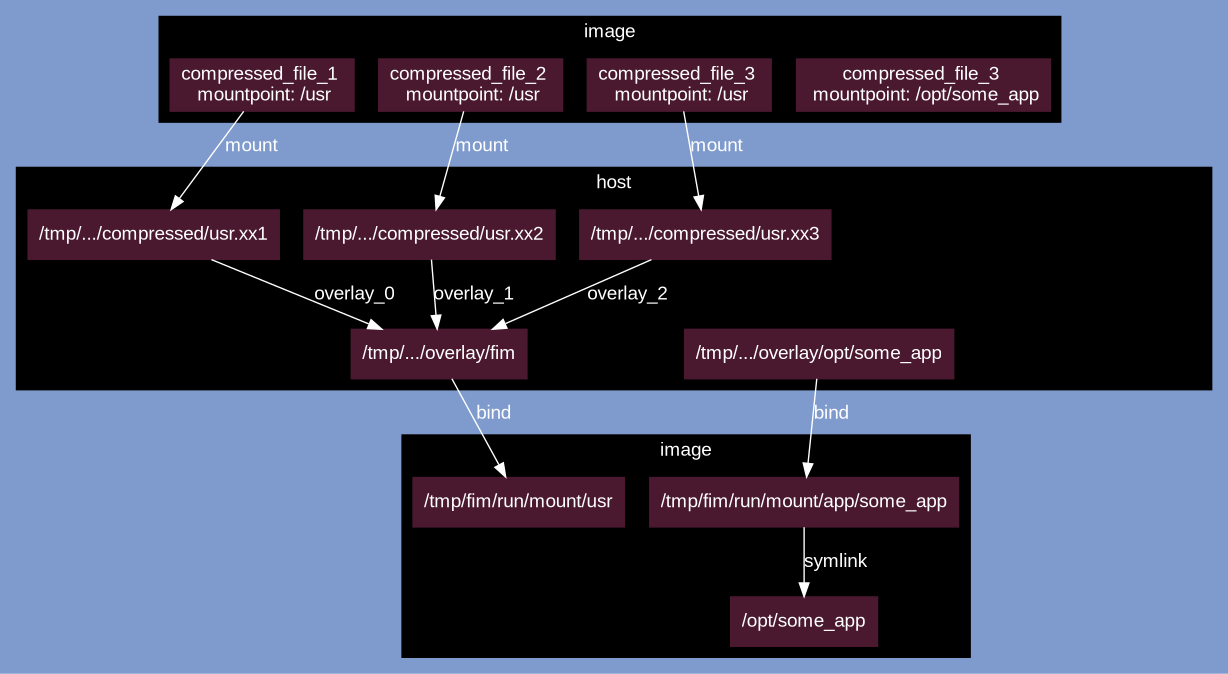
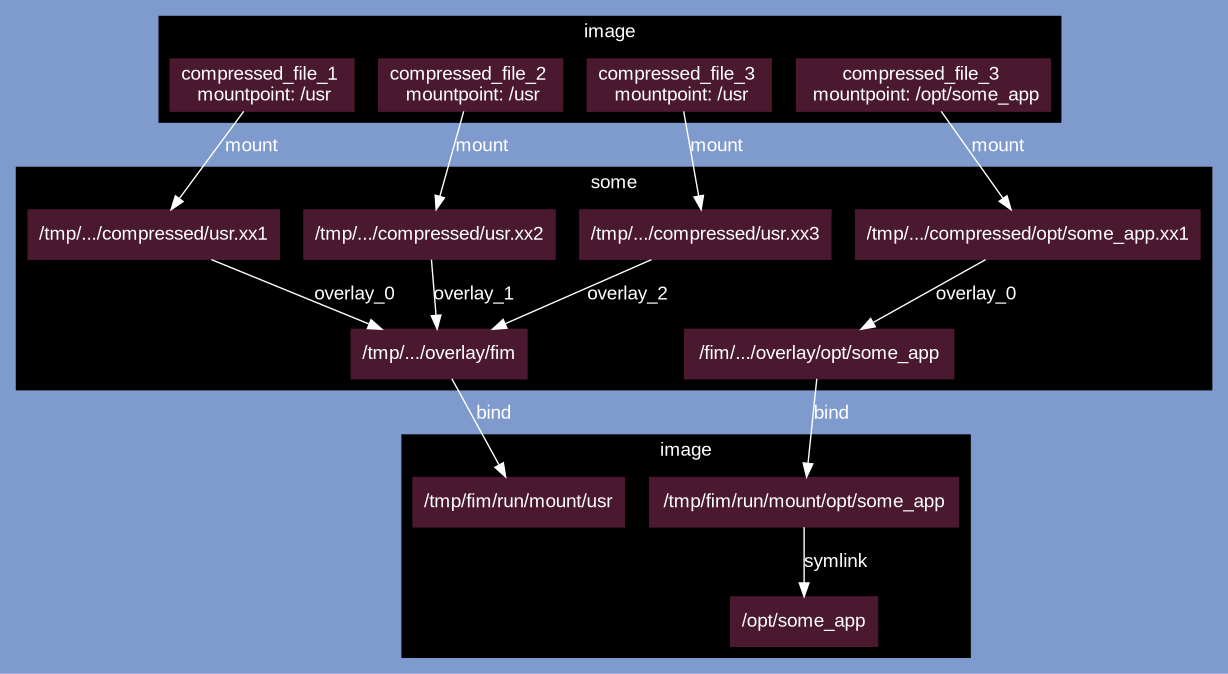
(614, 183) -> (614, 183)
none -> (1028, 235)
(819, 354) -> (819, 354)
(804, 502) -> (804, 502)
